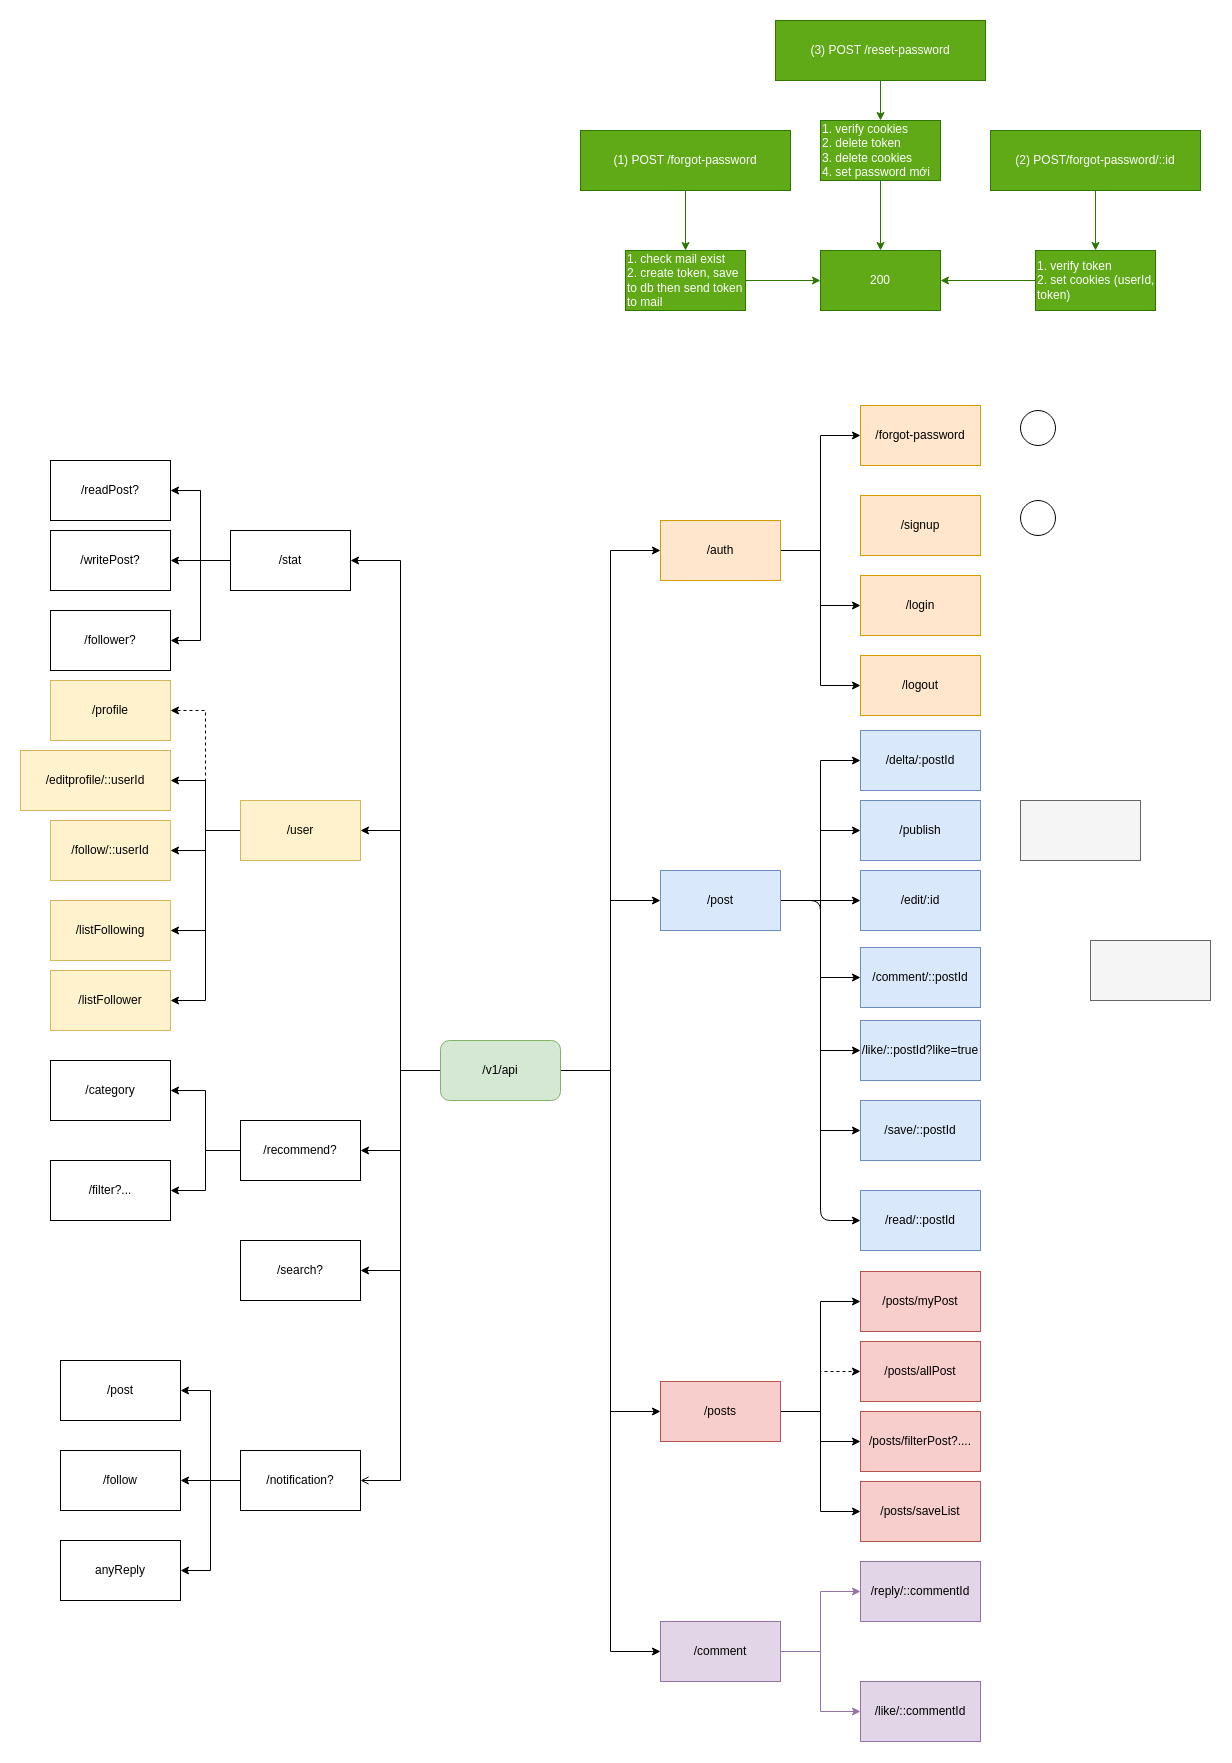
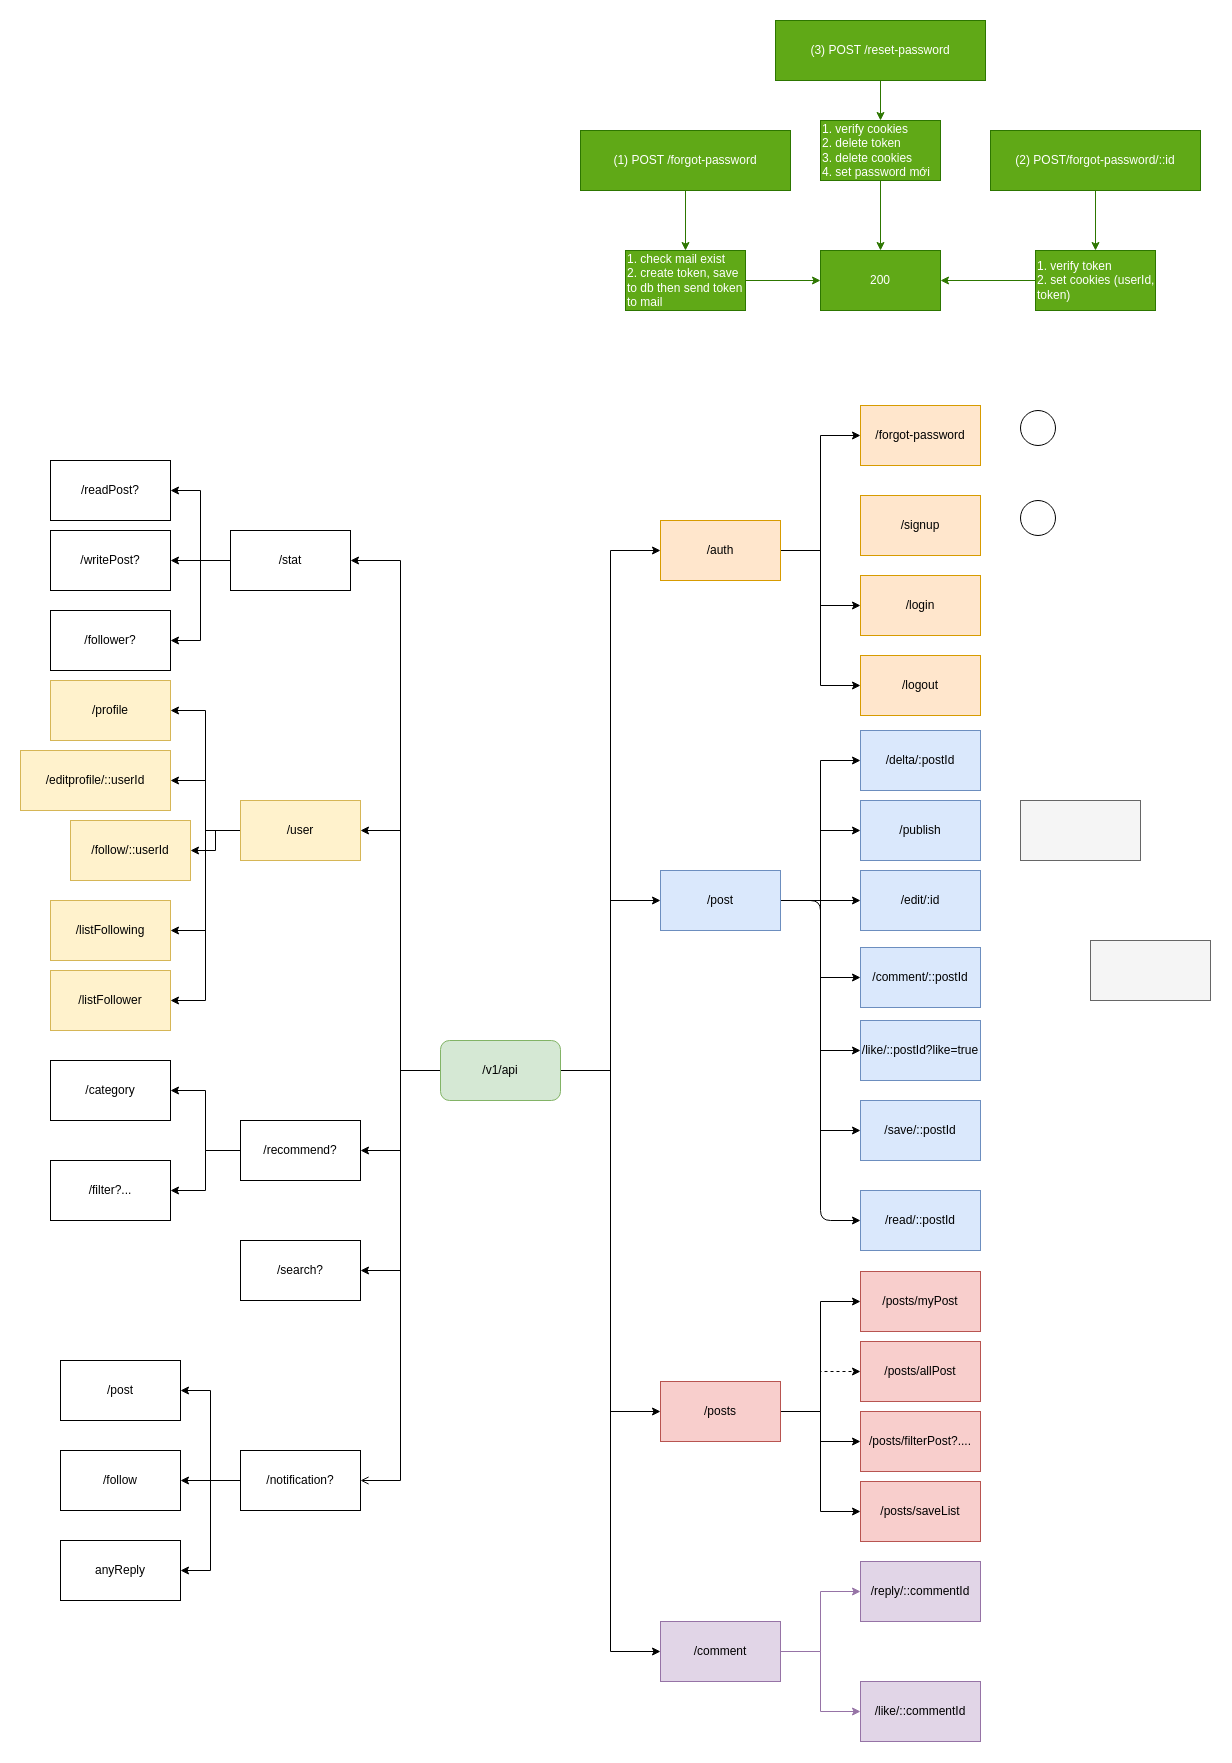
(206, 732) -> (206, 732)
(111, 851) -> (131, 851)
